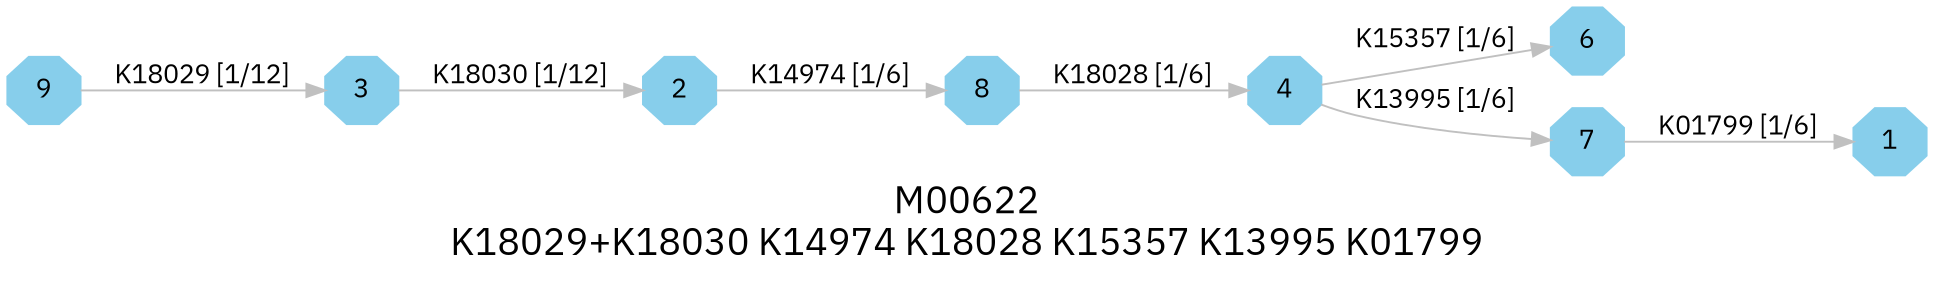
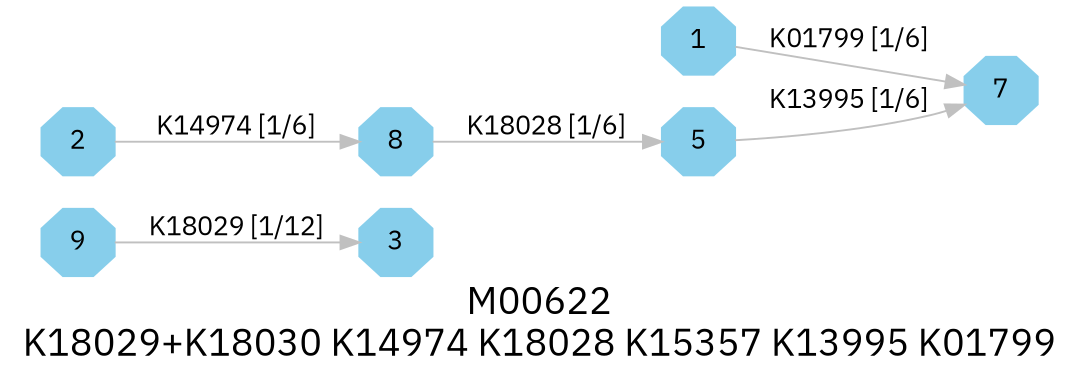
(1587, 41) -> none
(511, 90) -> none
(1285, 90) -> (698, 142)
(1729, 142) -> (840, 64)
